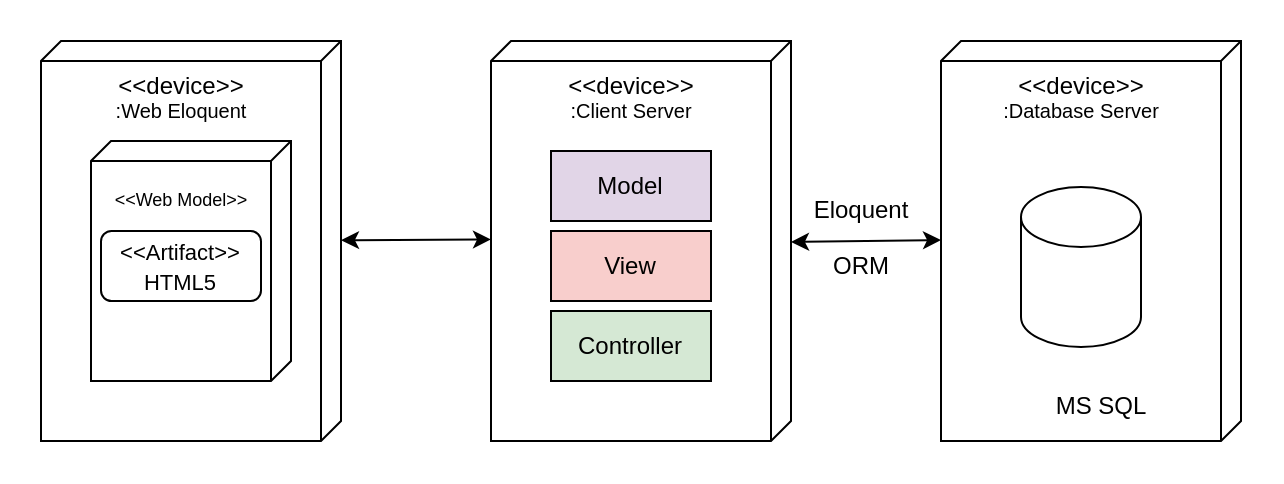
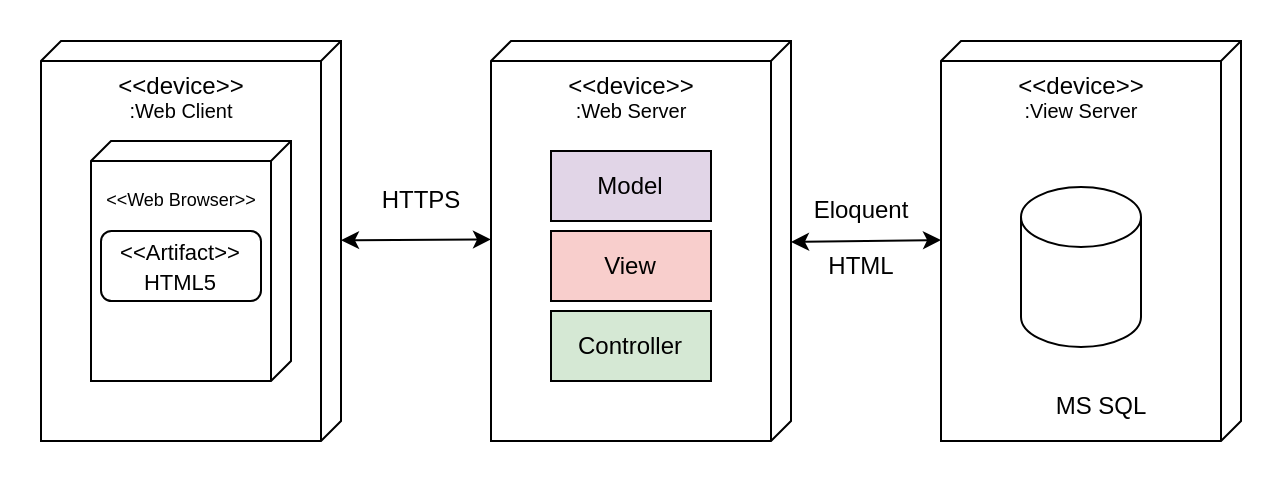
(182, 111) -> (182, 111)
(632, 111) -> (632, 111)
(1082, 111) -> (1082, 111)
(182, 201) -> (182, 201)
none -> (421, 201)
(862, 267) -> (862, 267)
